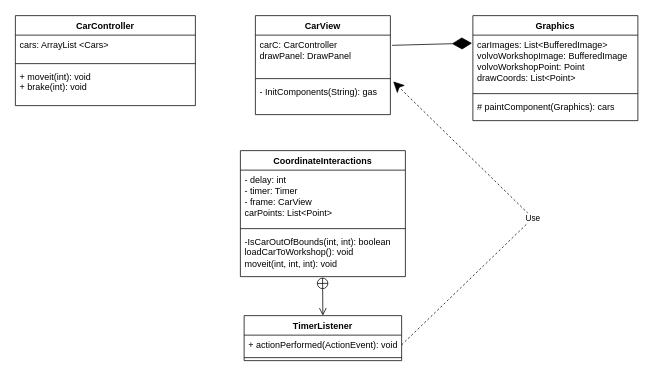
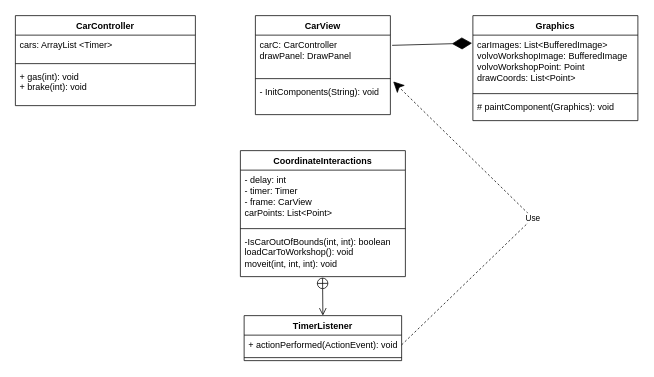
(71, 46) -> (72, 46)
(61, 82) -> (59, 82)
(324, 97) -> (324, 97)
(552, 107) -> (551, 107)
